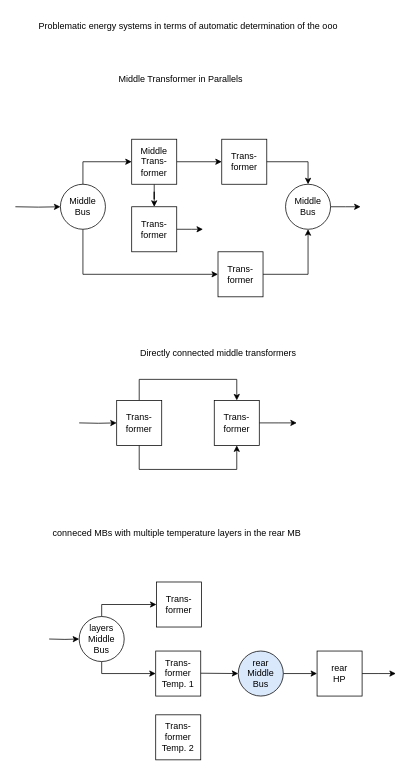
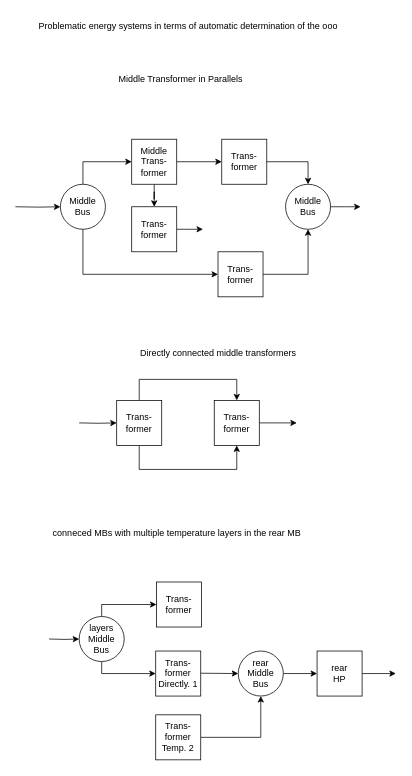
(178, 673) -> (178, 673)
(261, 673) -> (261, 673)
none -> (249, 737)
